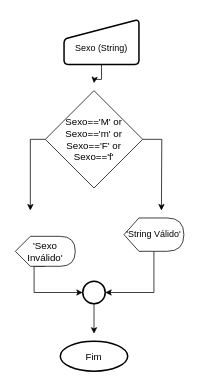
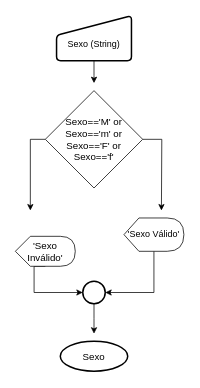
(102, 42) -> (94, 38)
(154, 234) -> (154, 234)
(94, 357) -> (94, 357)
